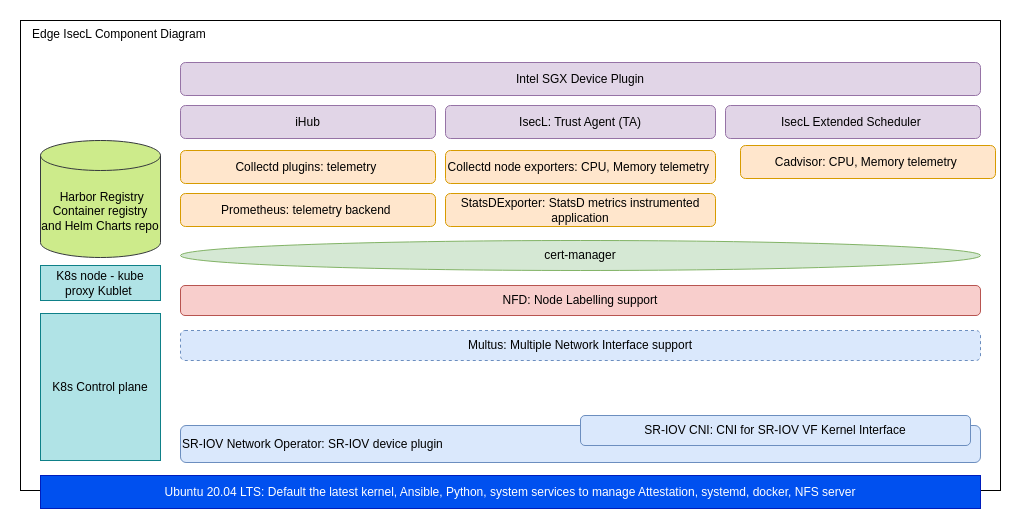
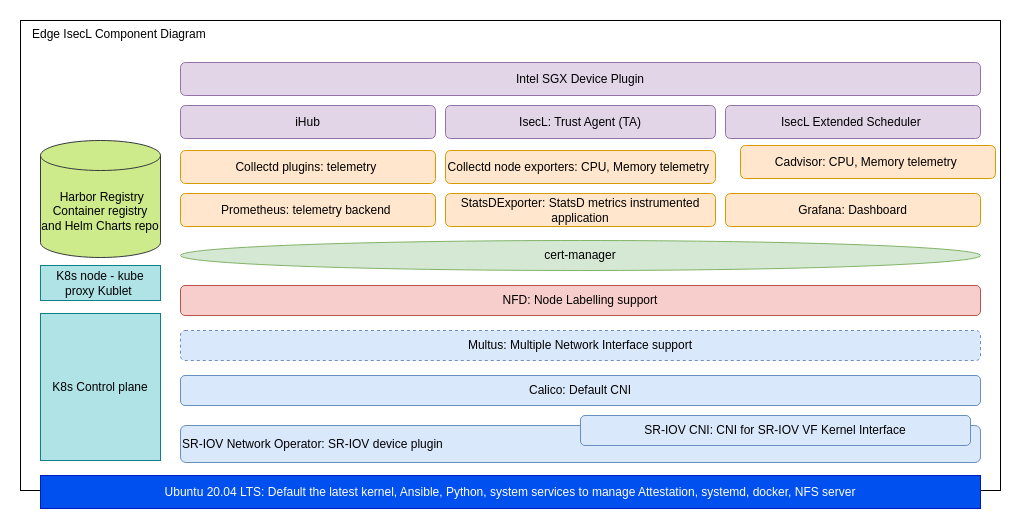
none -> (853, 210)
none -> (581, 391)
